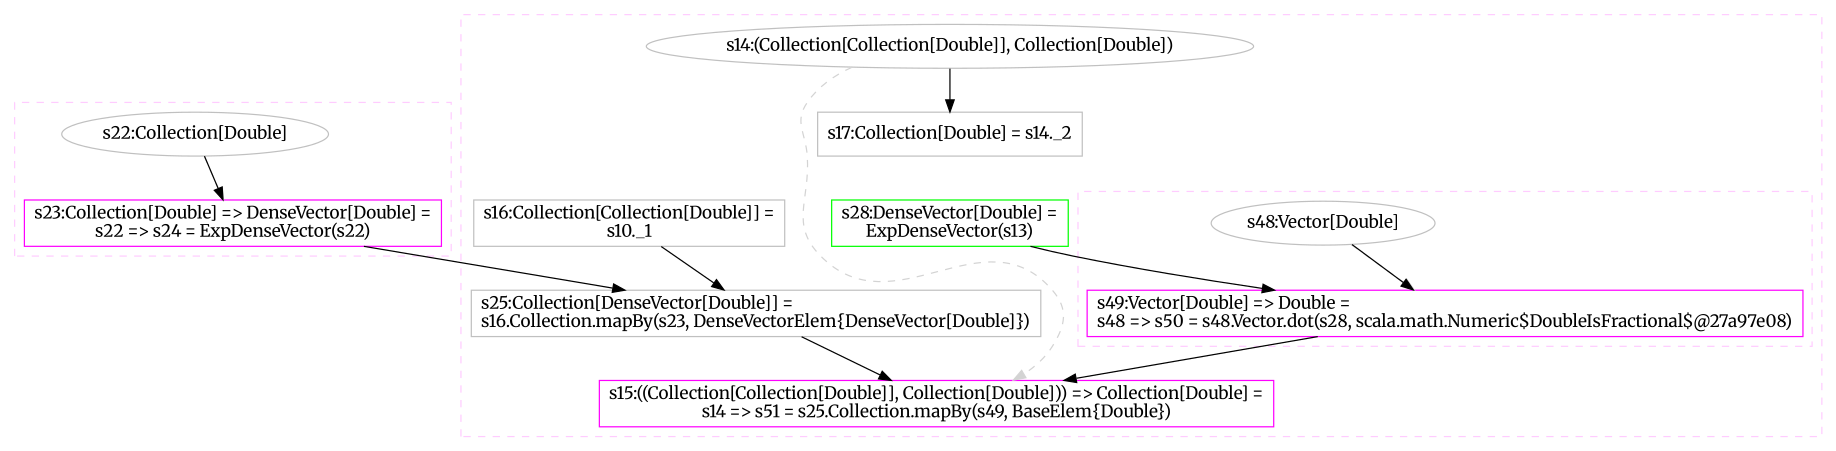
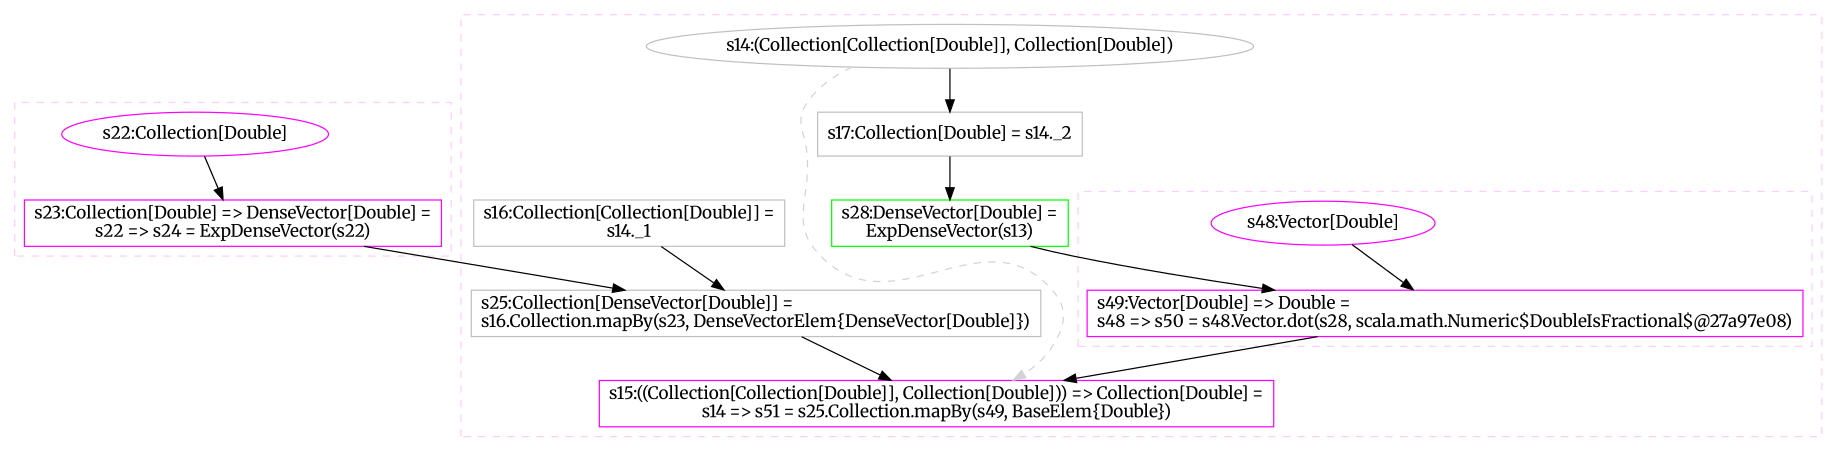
(195, 134) -> (195, 134)
none -> (950, 172)
(629, 223) -> (629, 223)
(1323, 223) -> (1323, 223)
